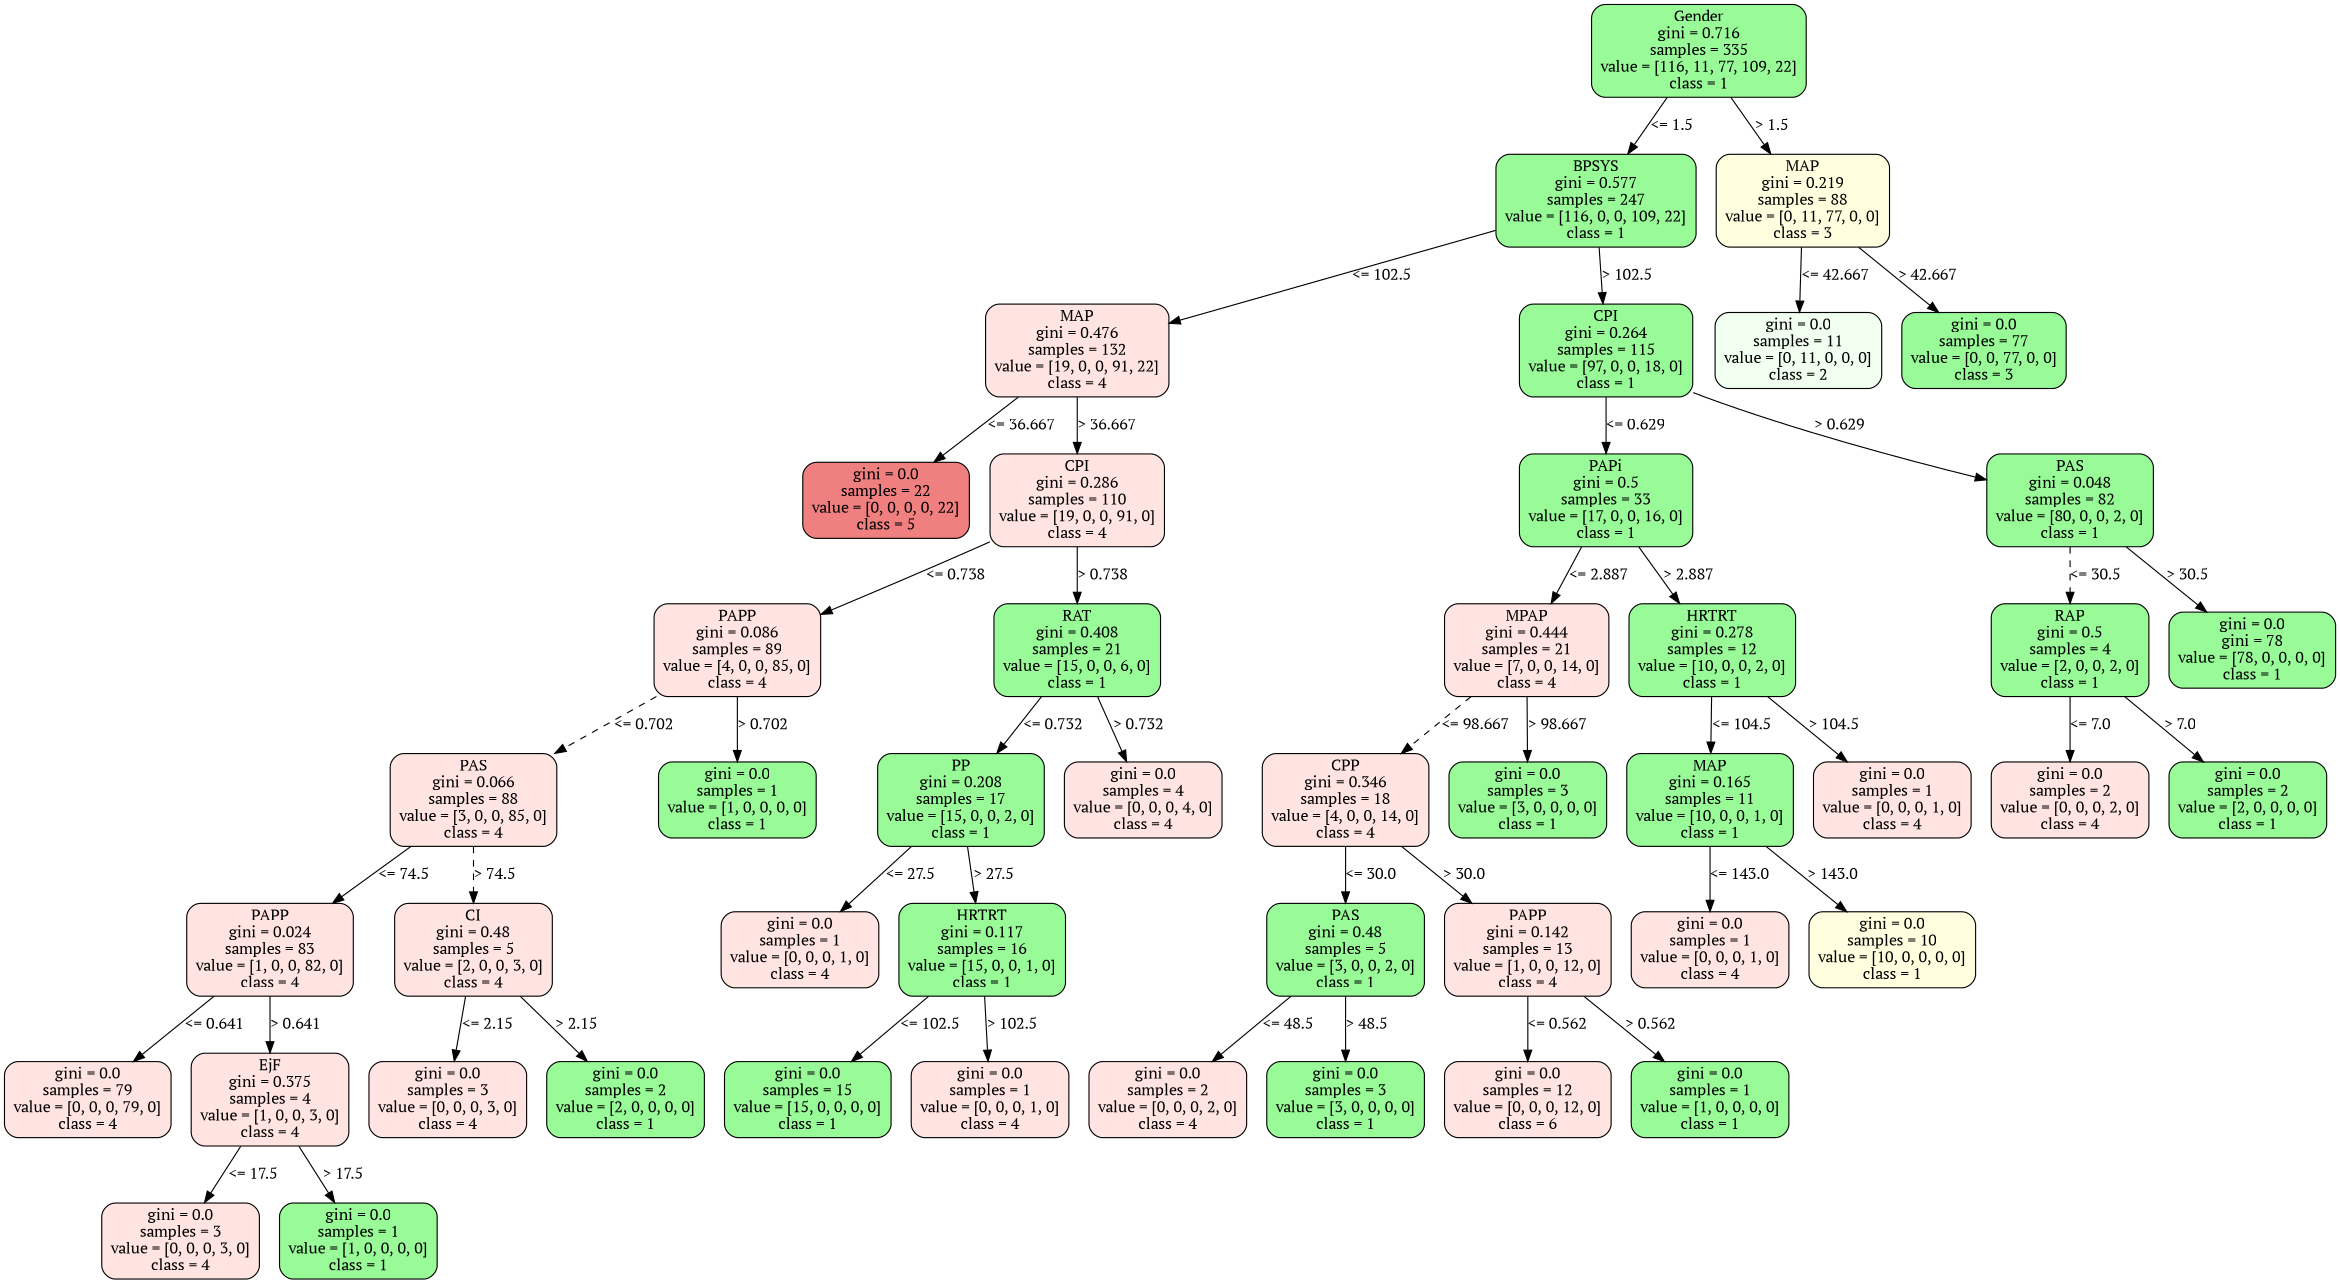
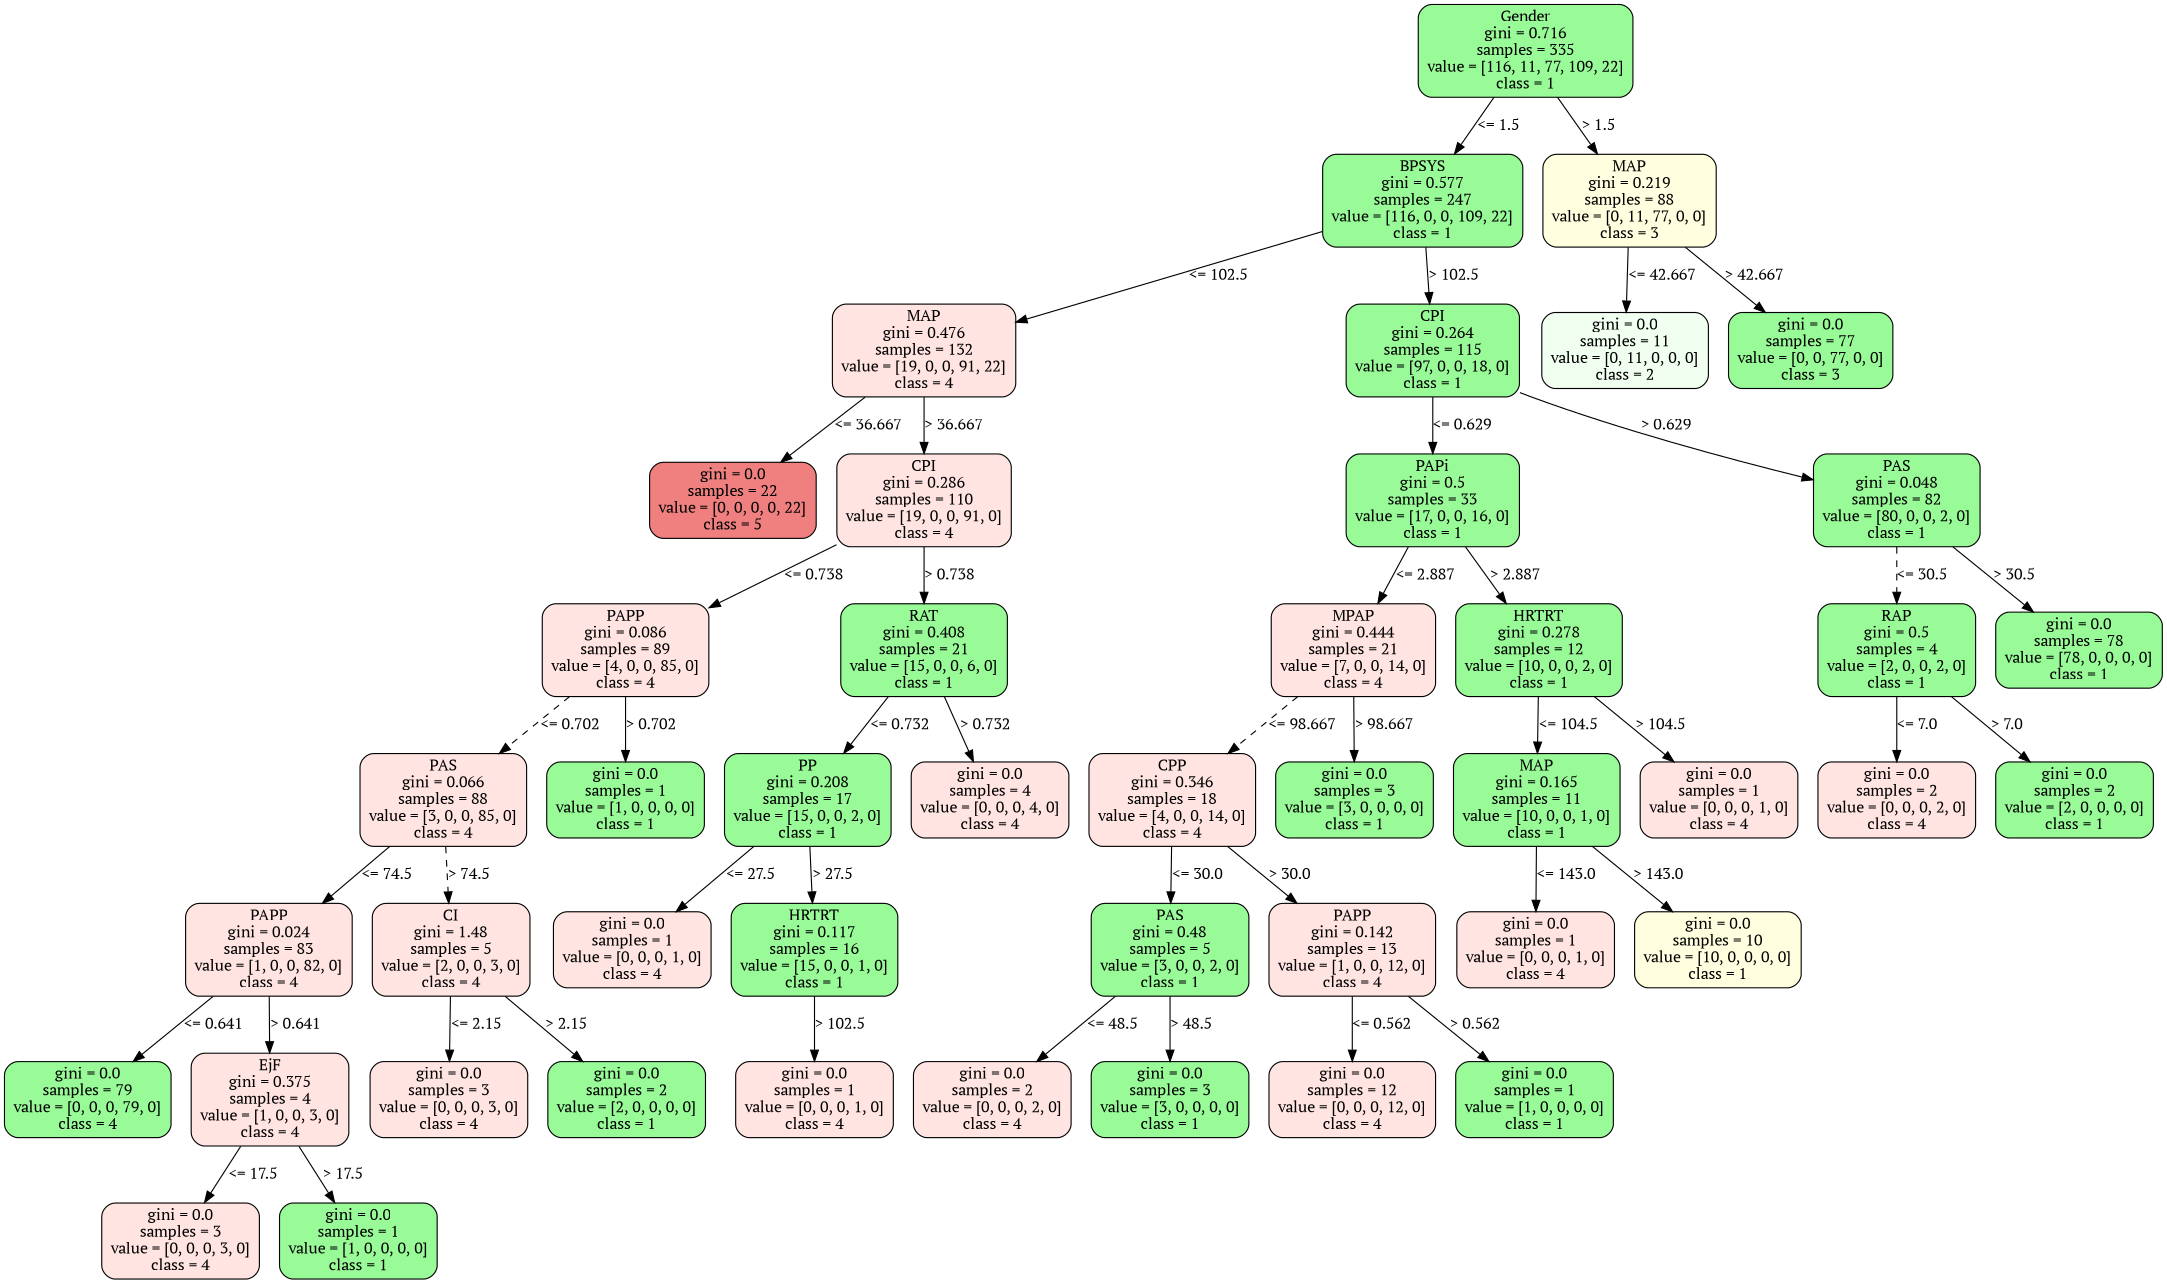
(2252, 650) -> (2079, 650)
(473, 950) -> (451, 950)
(88, 1100) -> (88, 1100)
(808, 1100) -> none
(1528, 1100) -> (1352, 1100)
